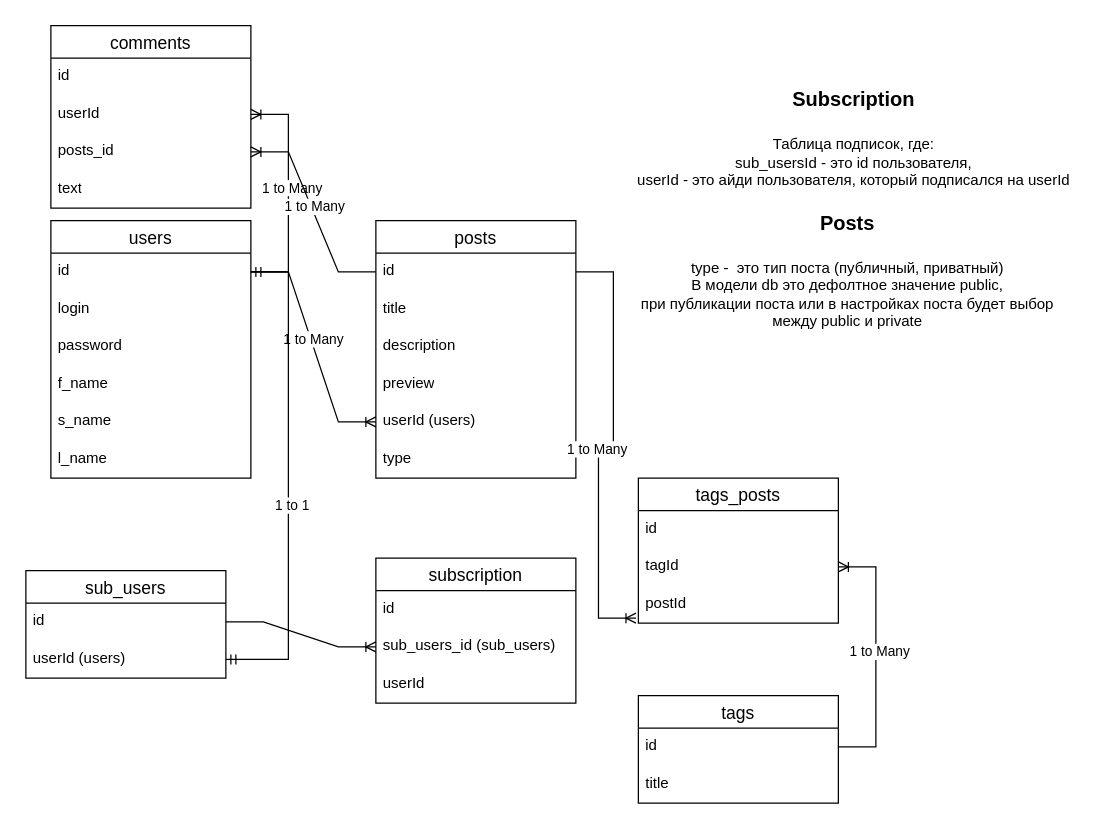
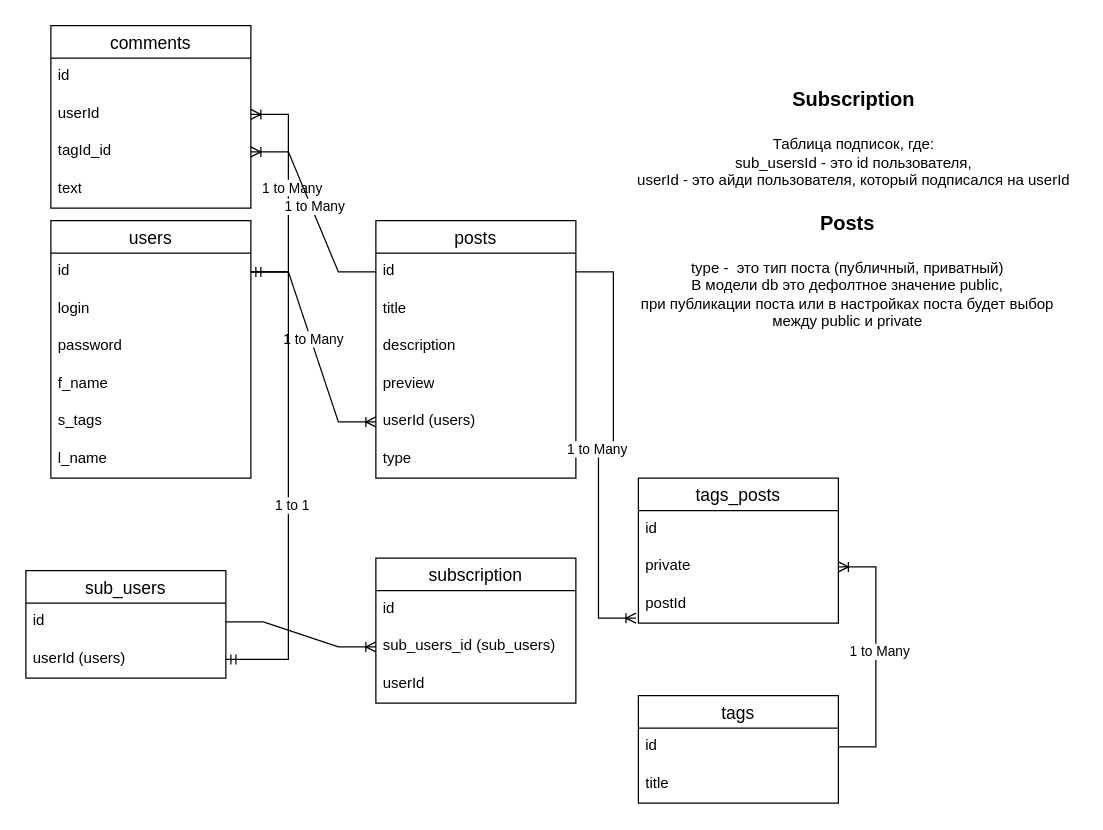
(90, 151) -> (90, 151)
(83, 421) -> (83, 421)
(667, 566) -> (673, 566)
